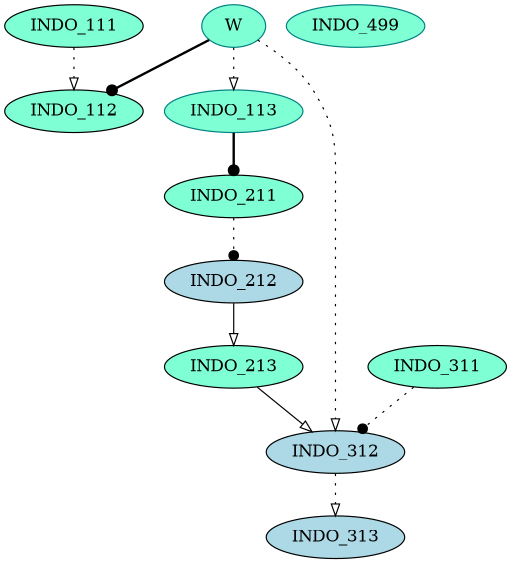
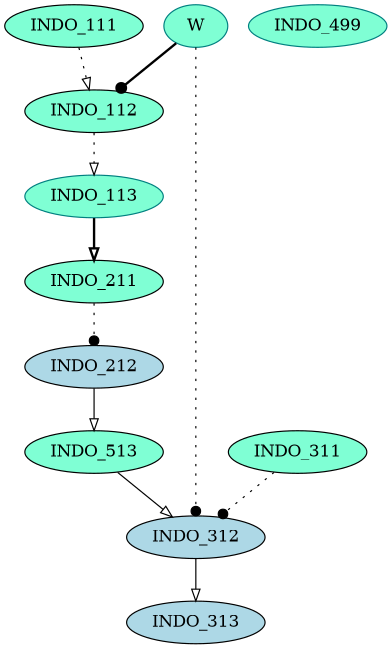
(234, 63) -> (94, 148)
(234, 149) -> (94, 233)
(335, 215) -> (196, 277)
(234, 367) -> (94, 452)
(335, 489) -> (196, 574)
